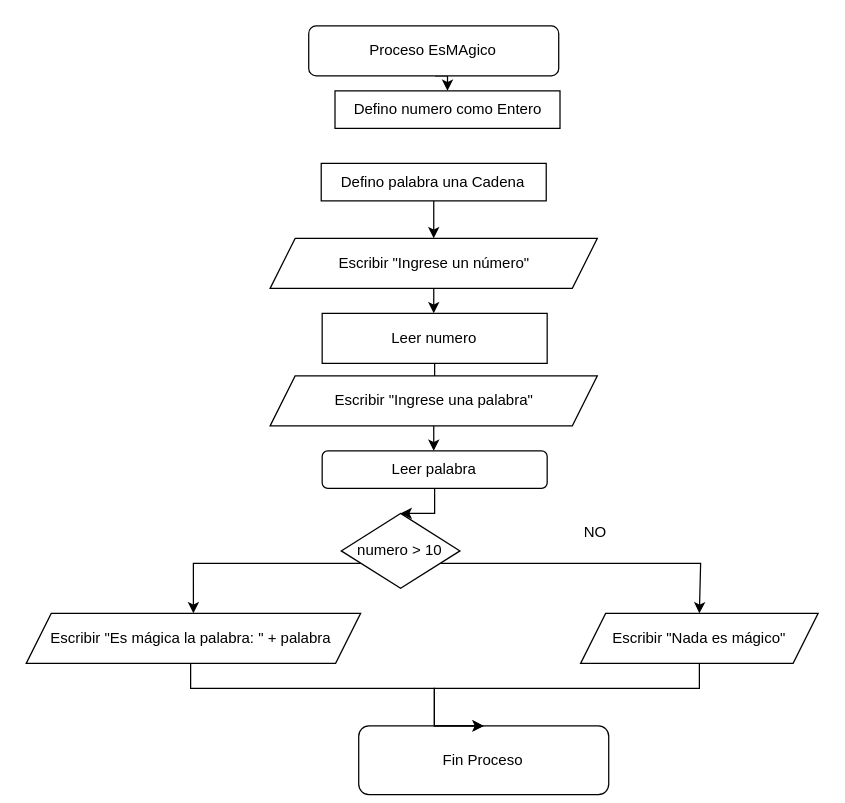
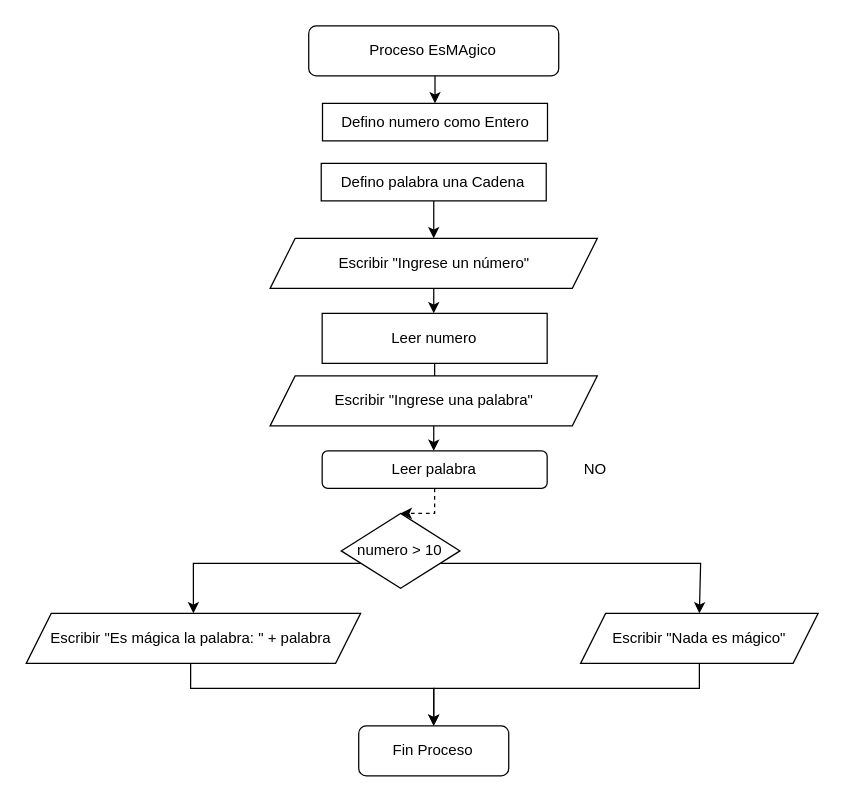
(448, 109) -> (435, 122)
(434, 513) -> (434, 513)
(596, 532) -> (596, 469)
(484, 760) -> (434, 751)
